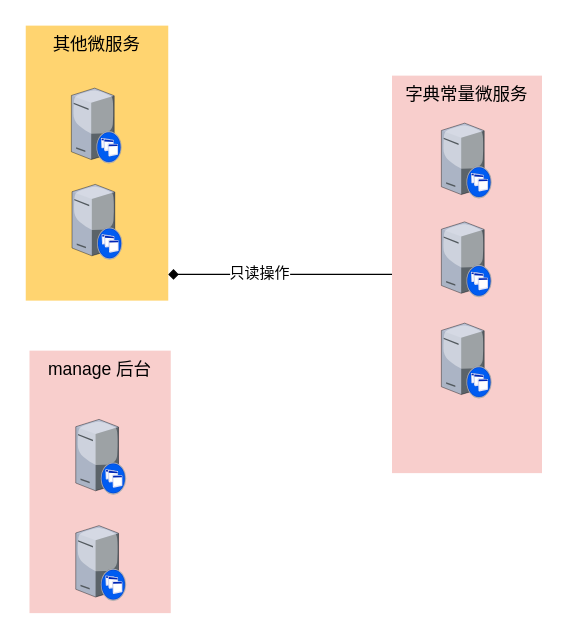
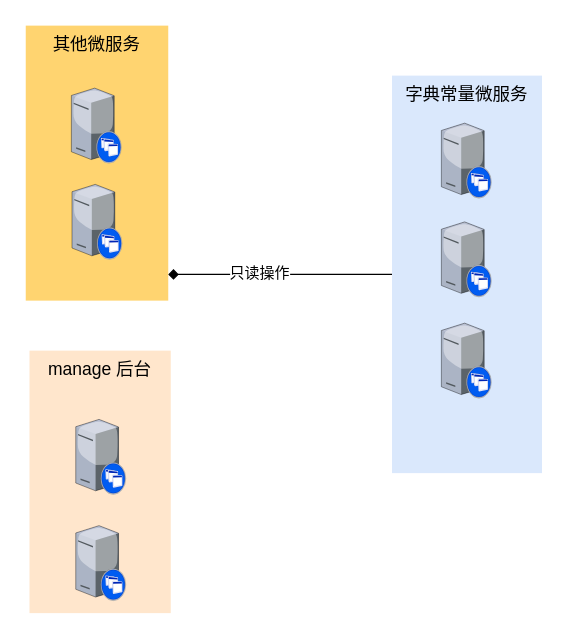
(467, 95) -> (467, 95)
(100, 370) -> (100, 370)
